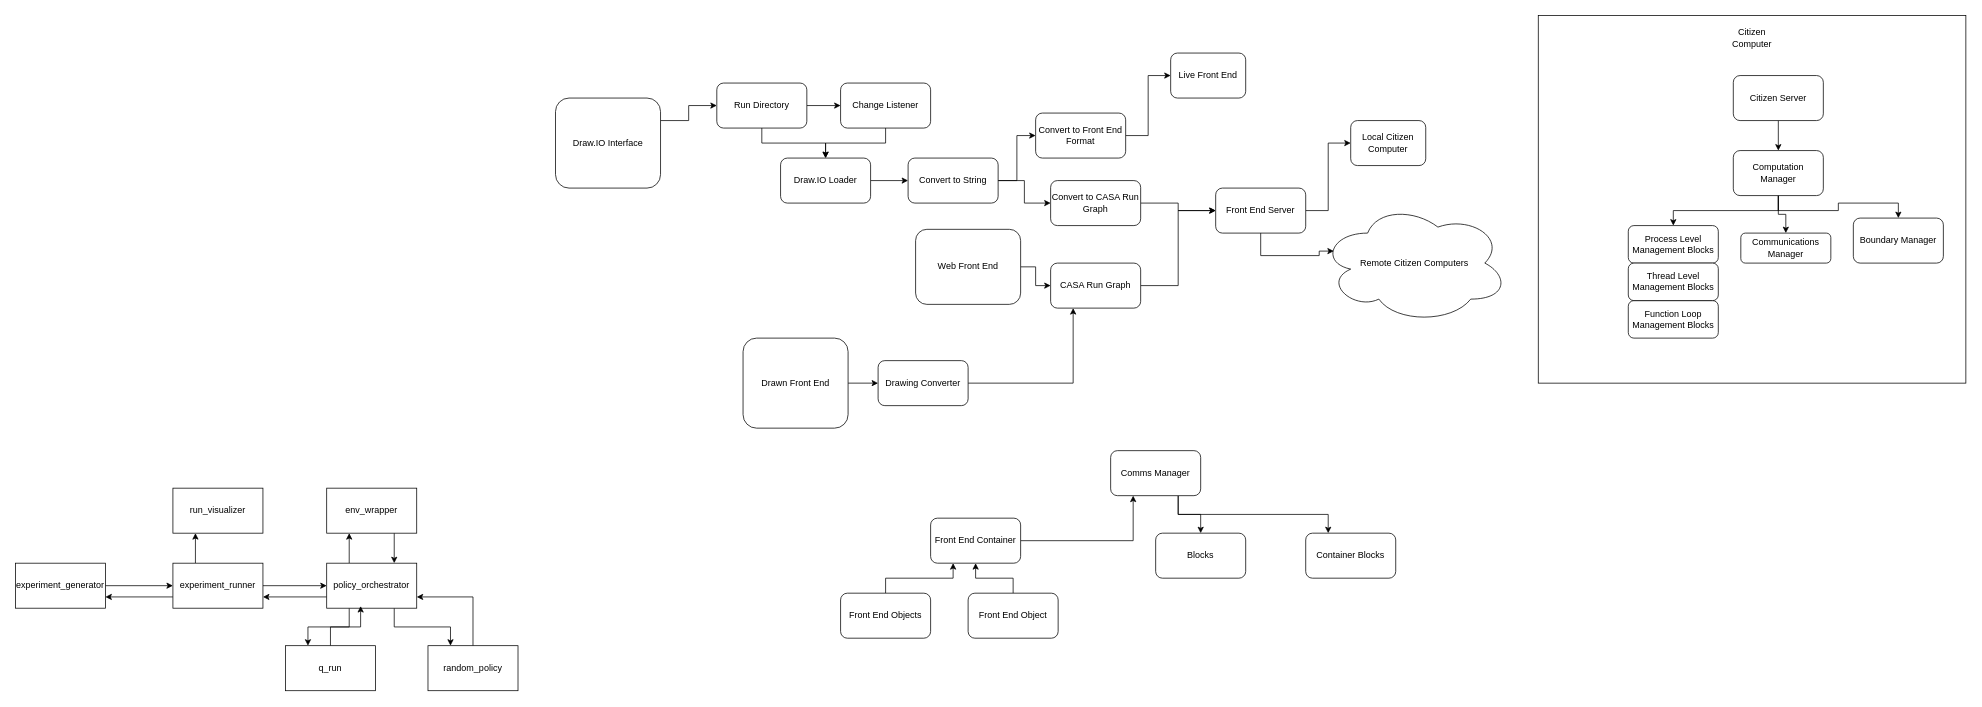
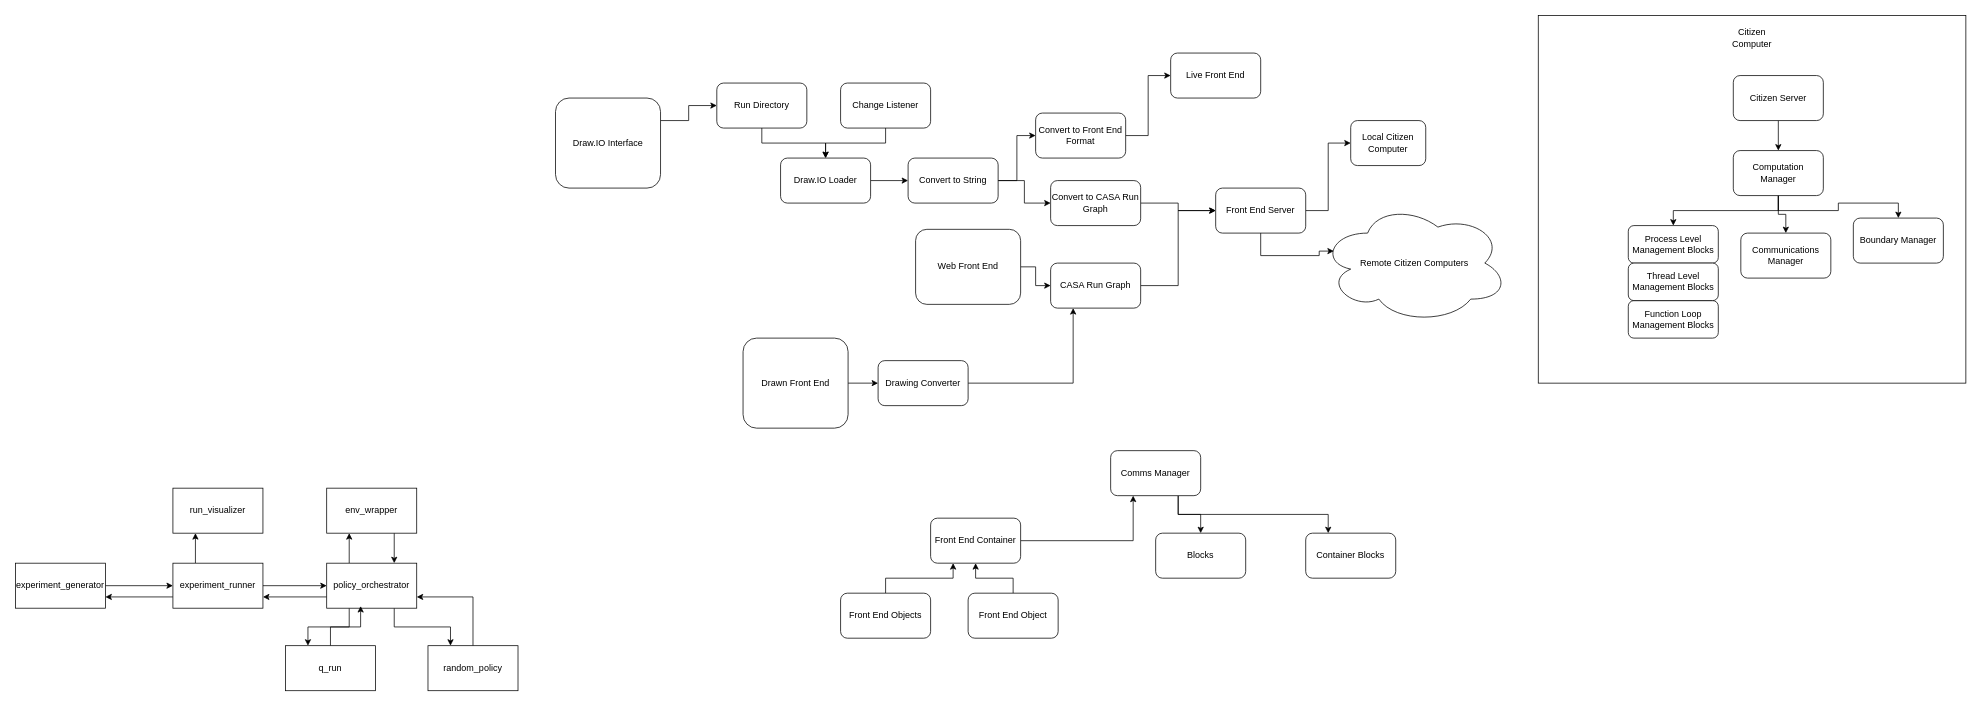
(1208, 75) -> (1215, 75)
(821, 105) -> none
(1785, 248) -> (1785, 255)
